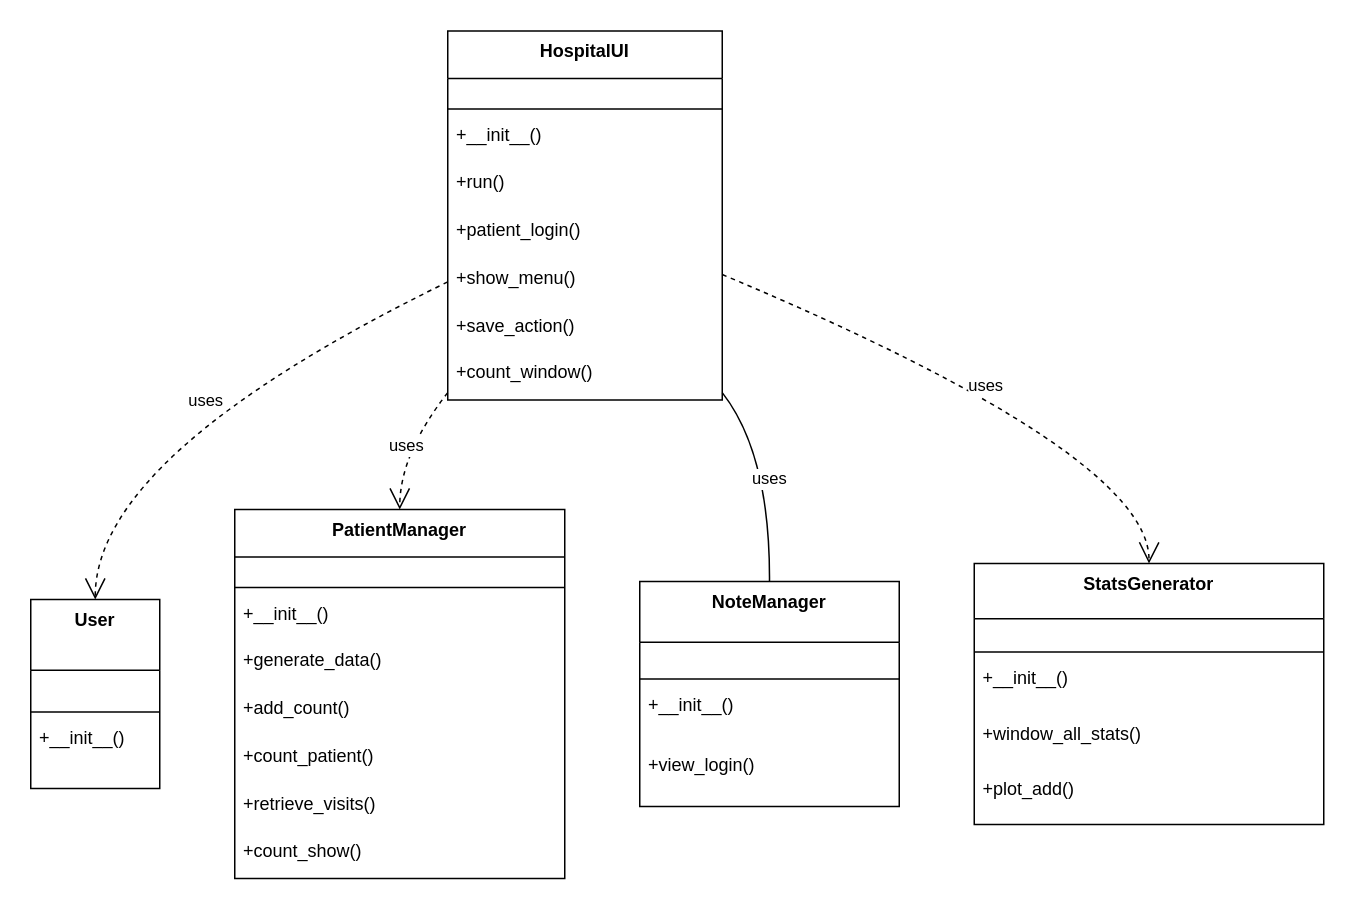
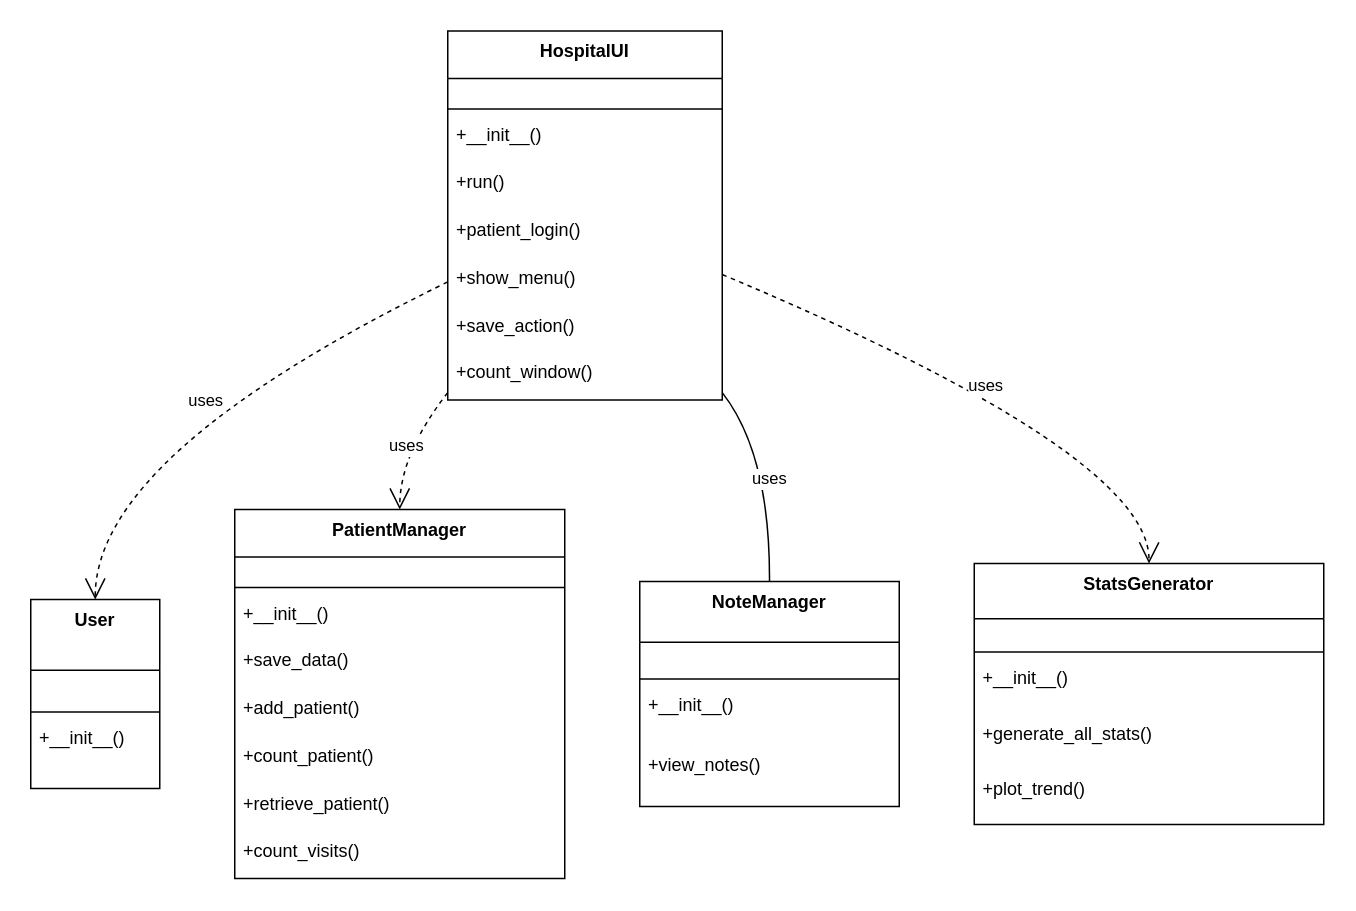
(324, 660) -> (303, 660)
(303, 708) -> (311, 708)
(1071, 734) -> (1084, 734)
(707, 765) -> (711, 765)
(1036, 789) -> (1046, 789)
(327, 804) -> (334, 804)
(309, 851) -> (314, 851)
